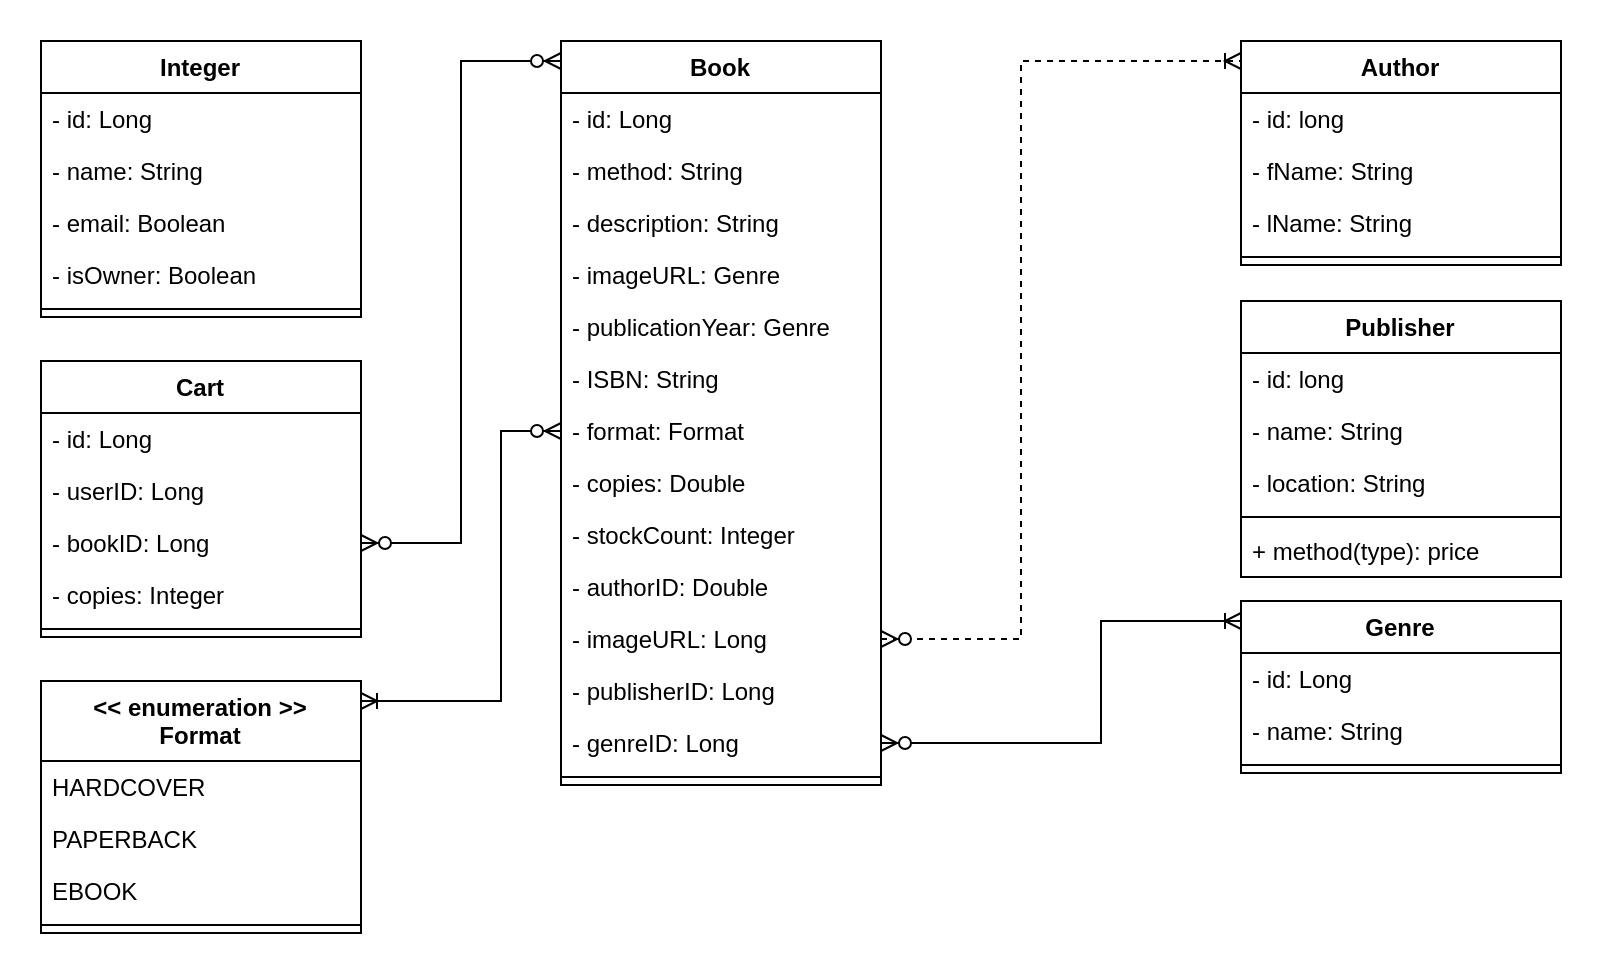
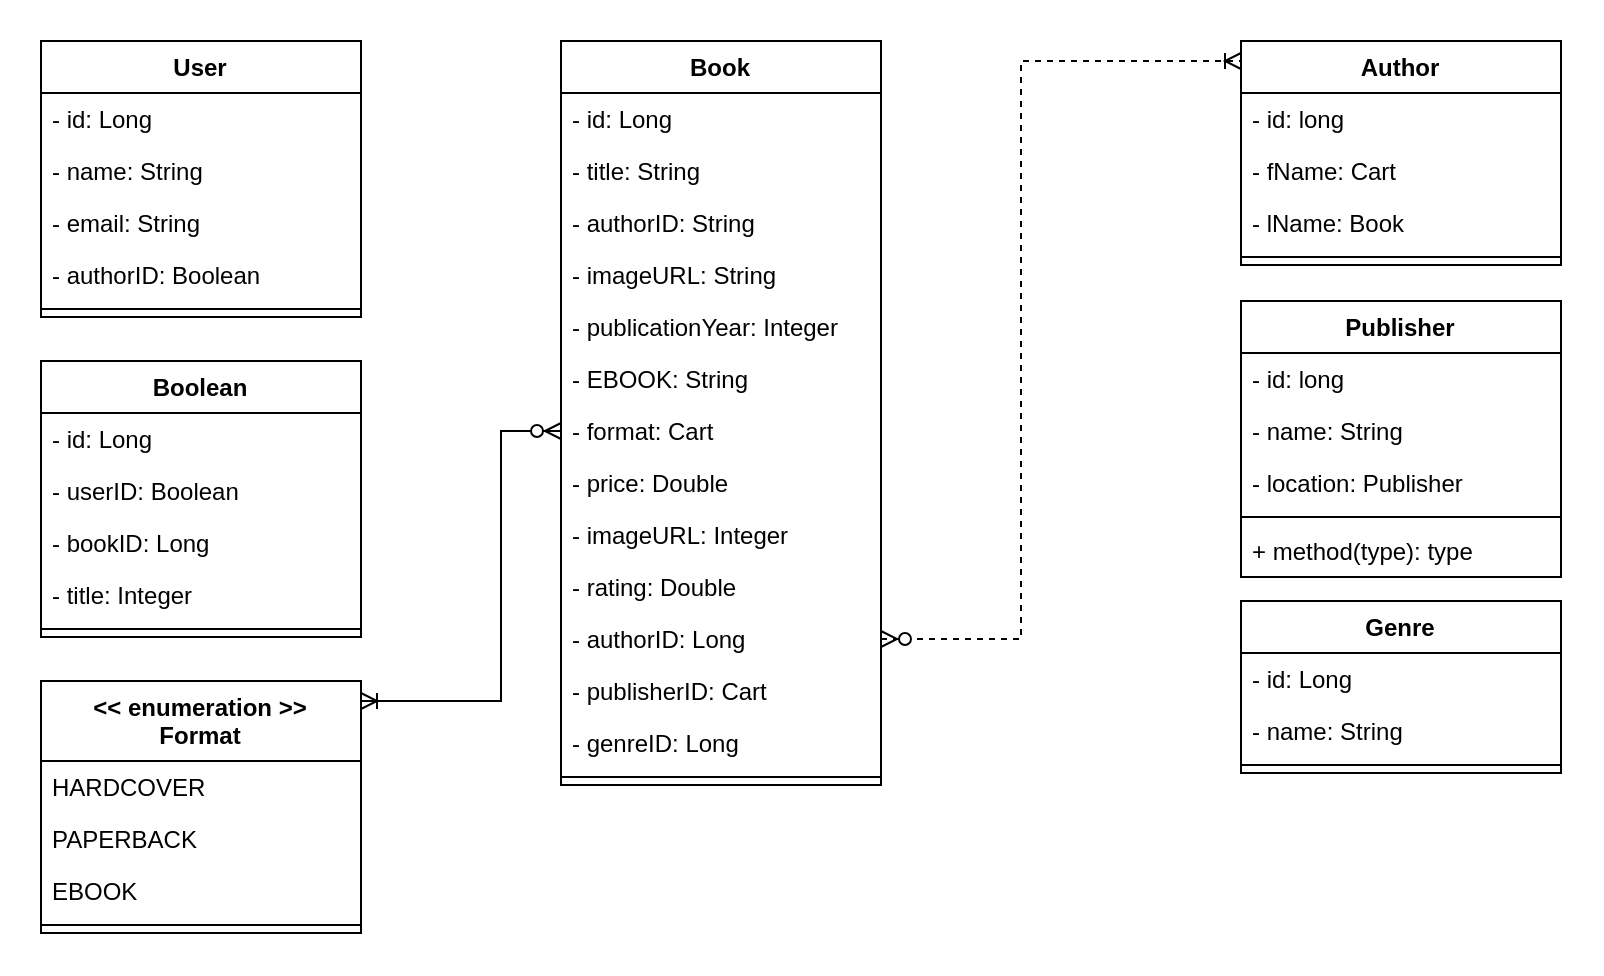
(200, 68) -> (200, 68)
(667, 172) -> (654, 172)
(1340, 172) -> (1330, 172)
(141, 224) -> (134, 224)
(694, 224) -> (680, 224)
(1337, 224) -> (1327, 224)
(157, 276) -> (167, 276)
(674, 276) -> (677, 276)
(461, 301) -> none
(715, 328) -> (728, 328)
(654, 380) -> (660, 380)
(200, 388) -> (200, 388)
(670, 432) -> (657, 432)
(664, 484) -> (657, 484)
(1354, 484) -> (1371, 484)
(137, 492) -> (154, 492)
(704, 536) -> (687, 536)
(1381, 552) -> (1377, 552)
(680, 588) -> (664, 588)
(154, 596) -> (144, 596)
(667, 640) -> (670, 640)
(684, 692) -> (684, 692)
(1101, 721) -> none
